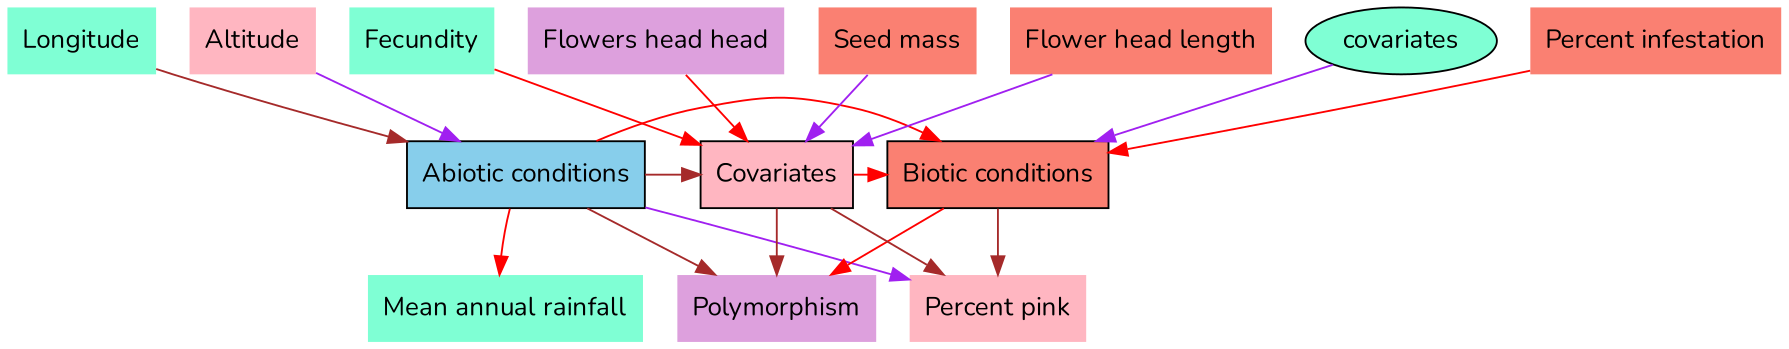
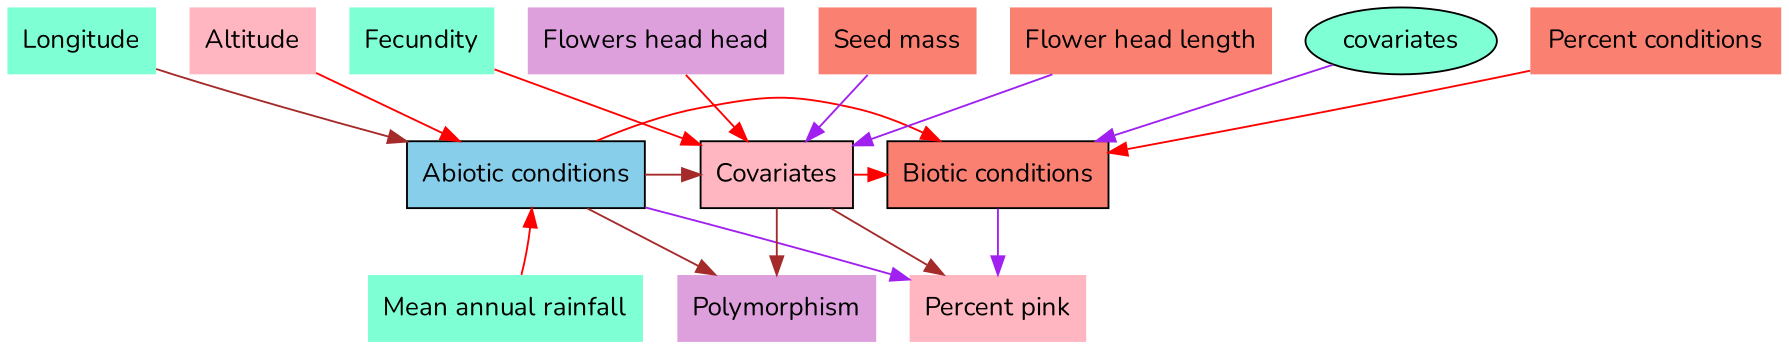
(1656, 41) -> (1656, 41)
(379, 103) -> (379, 103)
(505, 232) -> (527, 251)
(998, 232) -> (998, 232)
(901, 234) -> none
